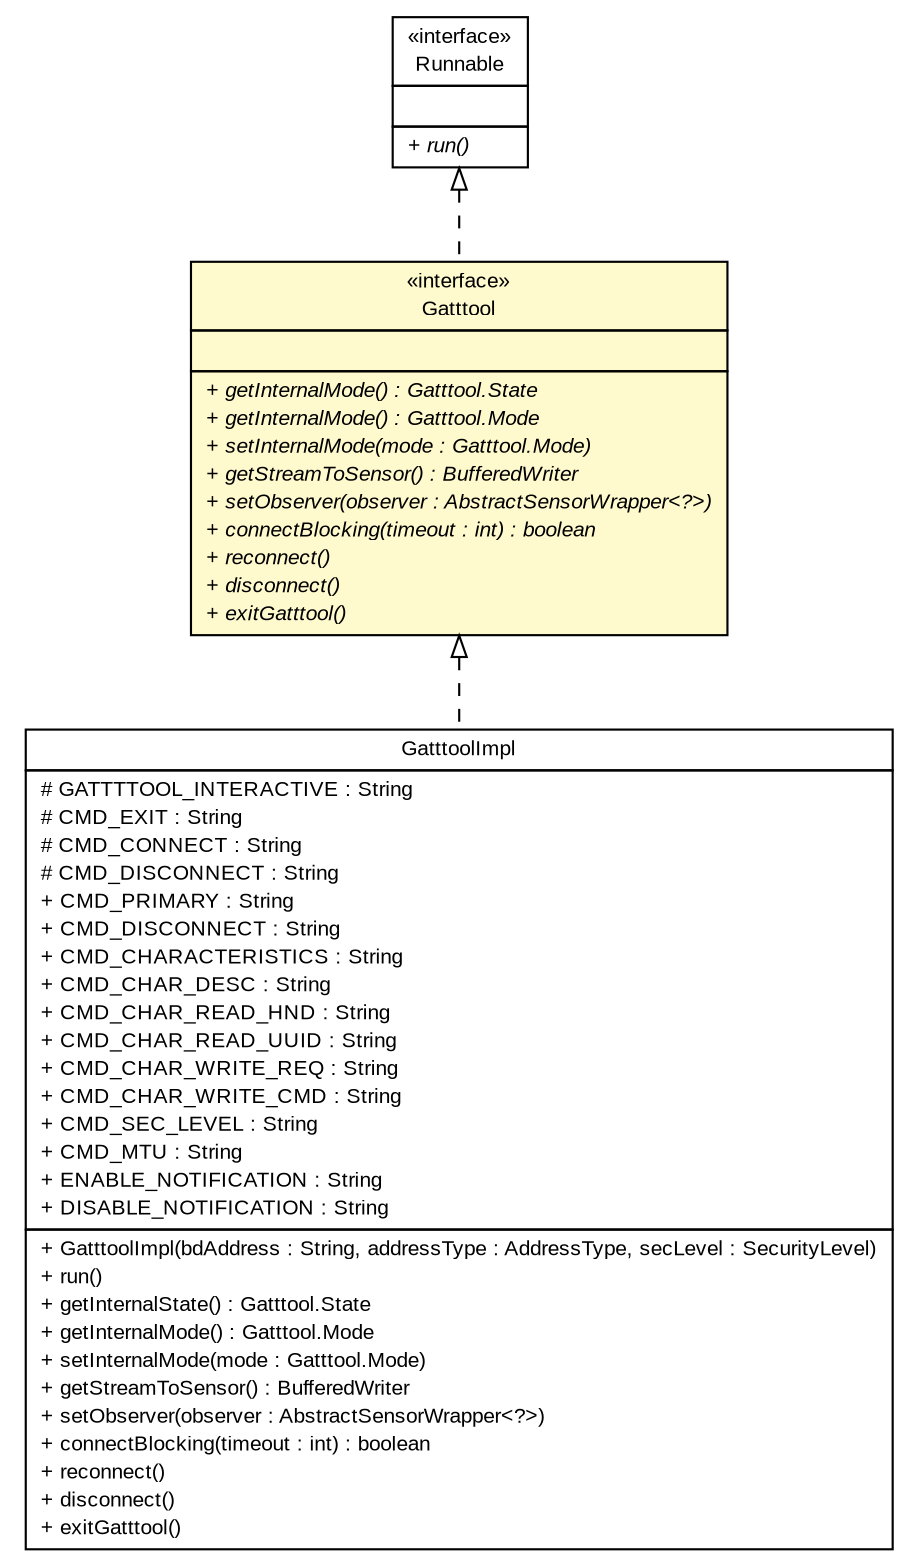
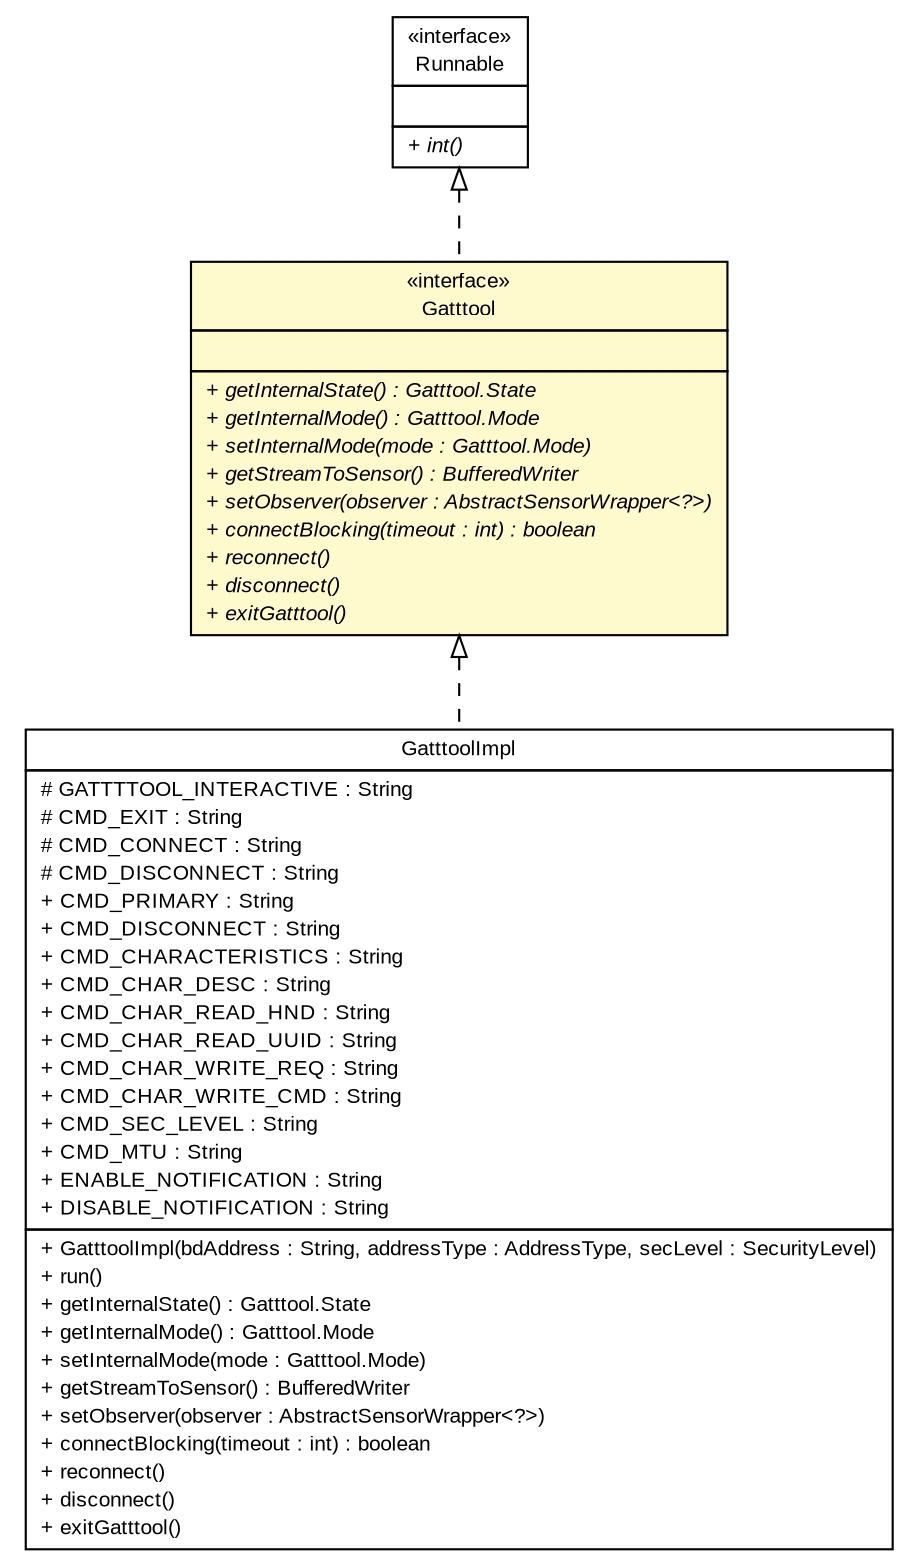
(439, 146) -> (436, 146)
(372, 391) -> (371, 391)
